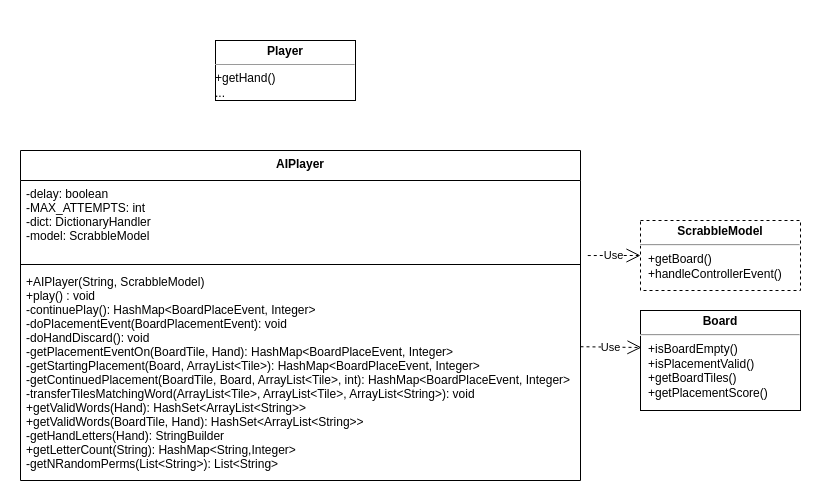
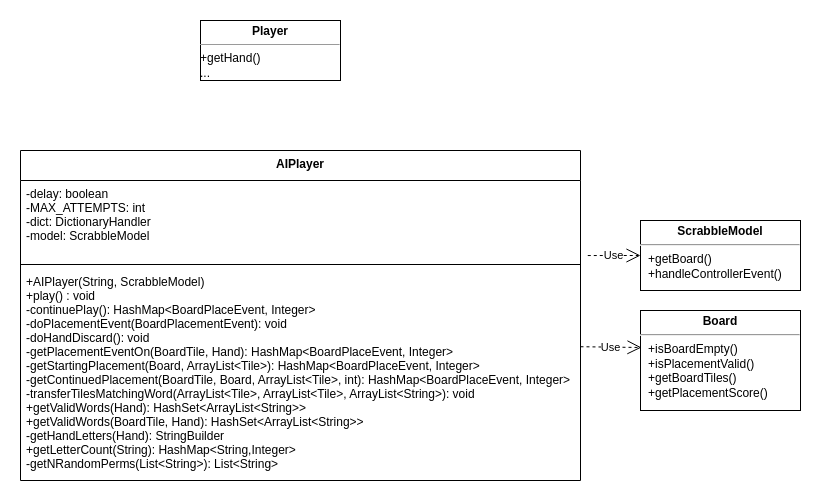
(286, 71) -> (271, 51)
(721, 256) -> (721, 256)
